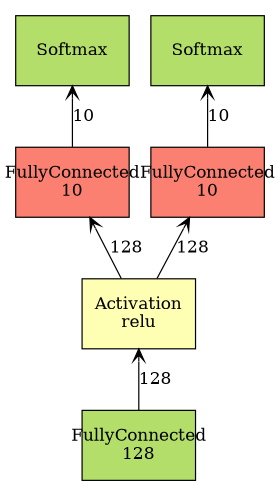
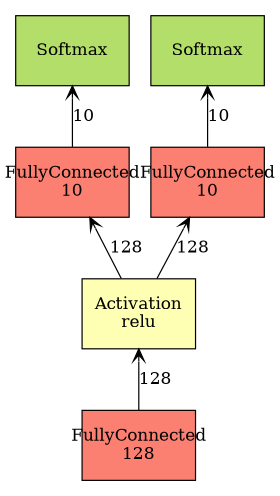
(139, 445) -> (139, 445)
